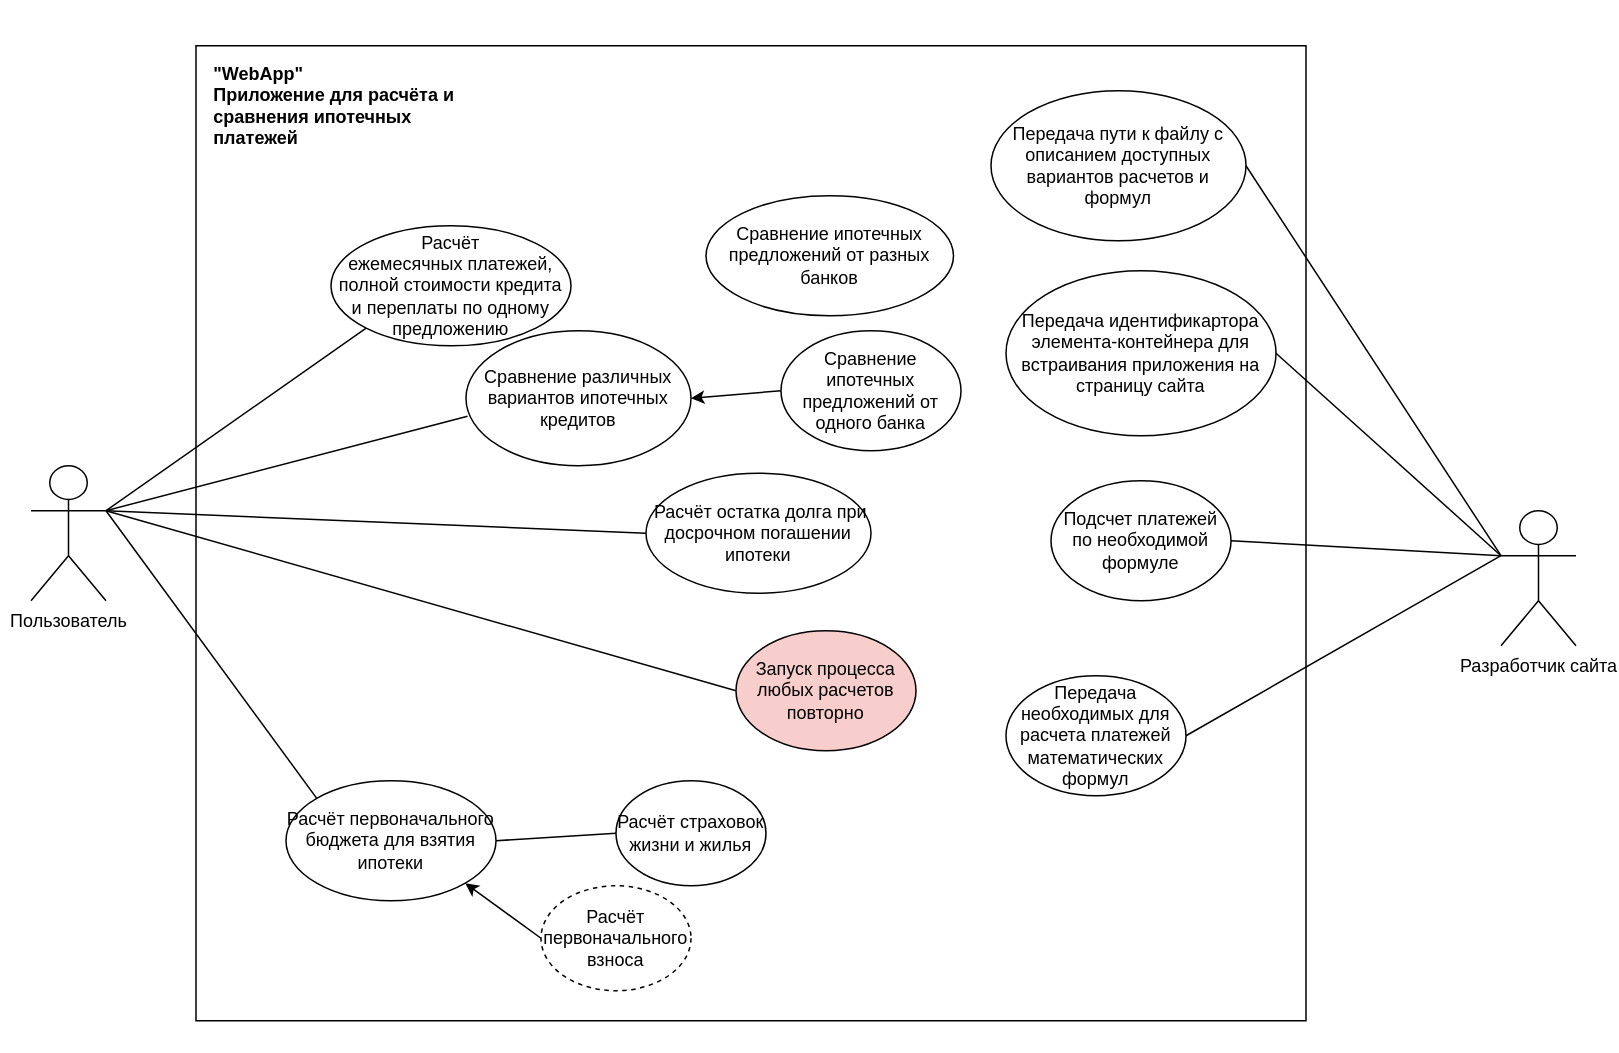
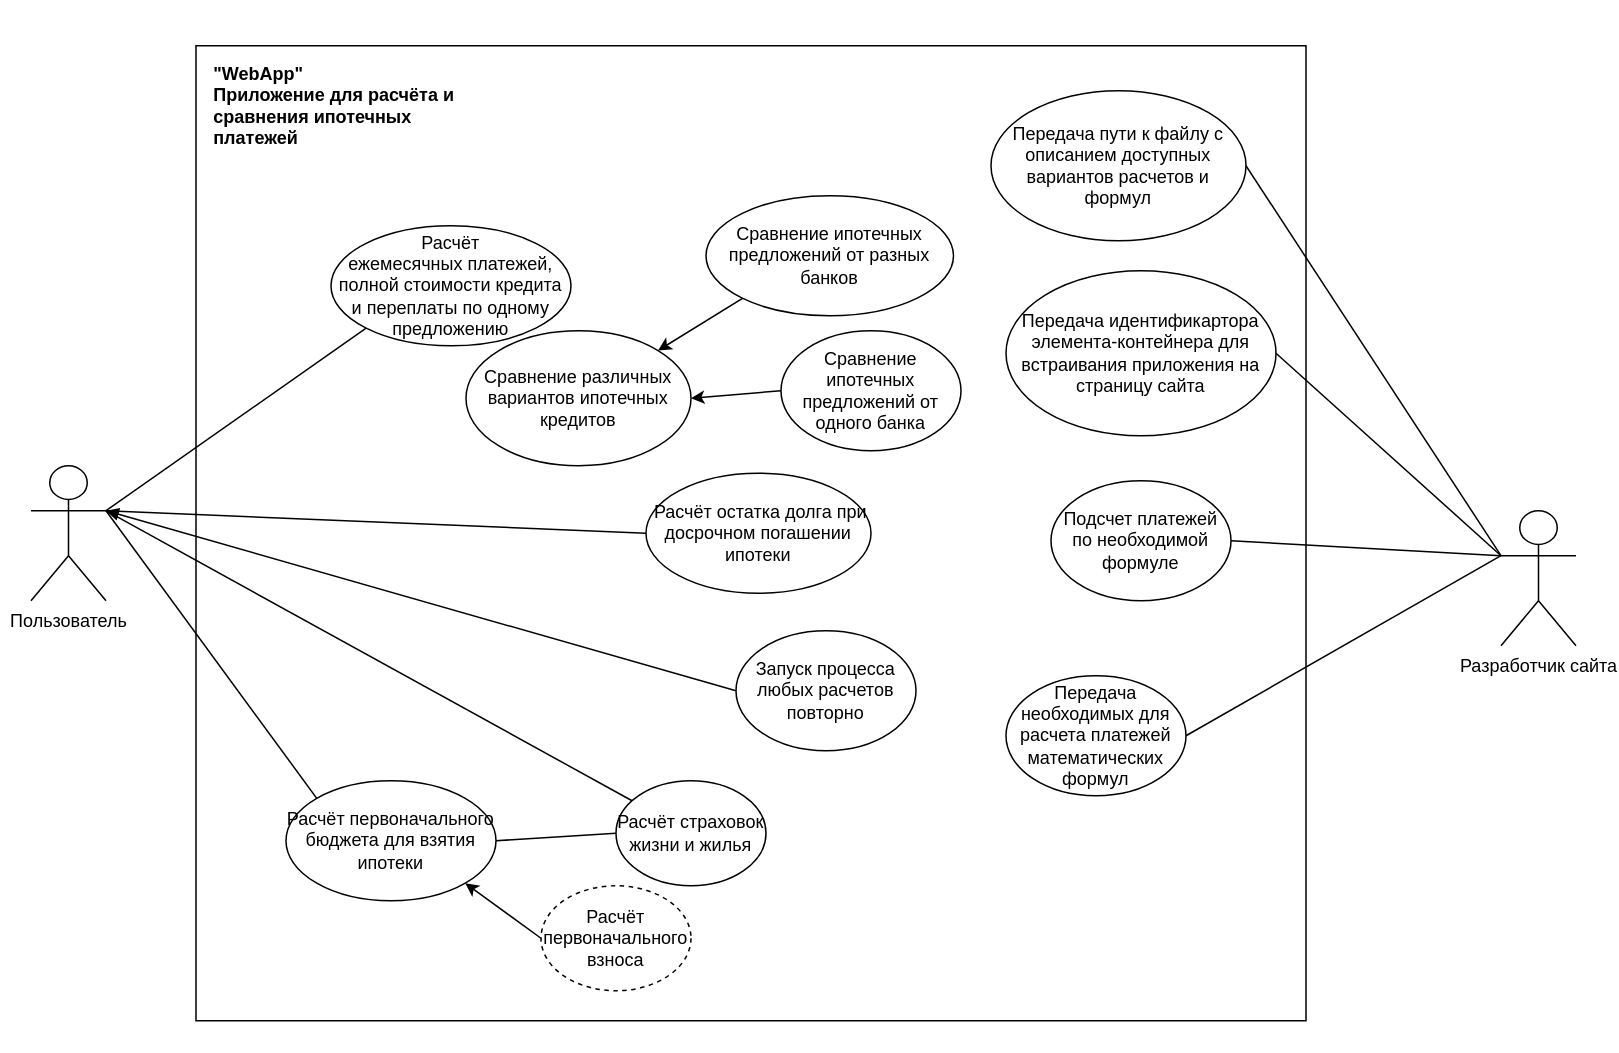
none -> (705, 322)
(289, 463) -> (371, 657)
(119, 515) -> (120, 515)
(826, 691) -> (826, 691)
